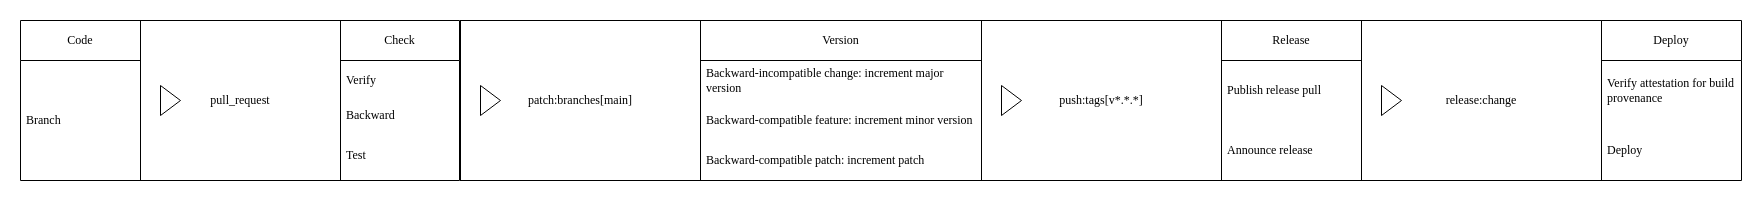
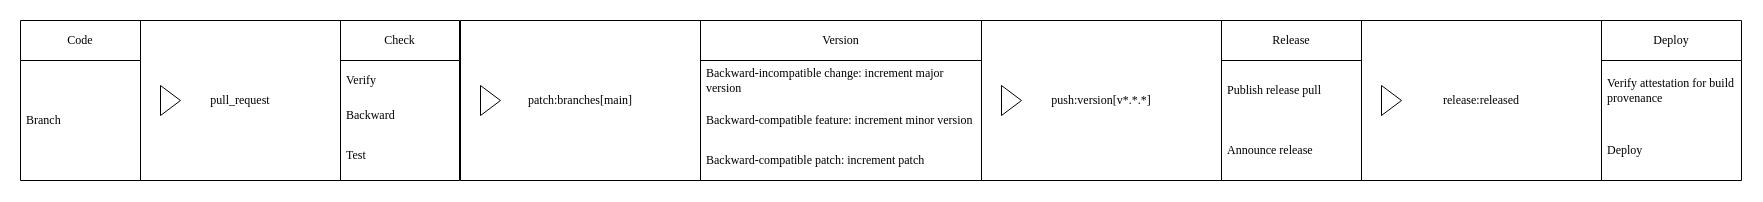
(1102, 101) -> (1102, 101)
(1482, 101) -> (1482, 101)
